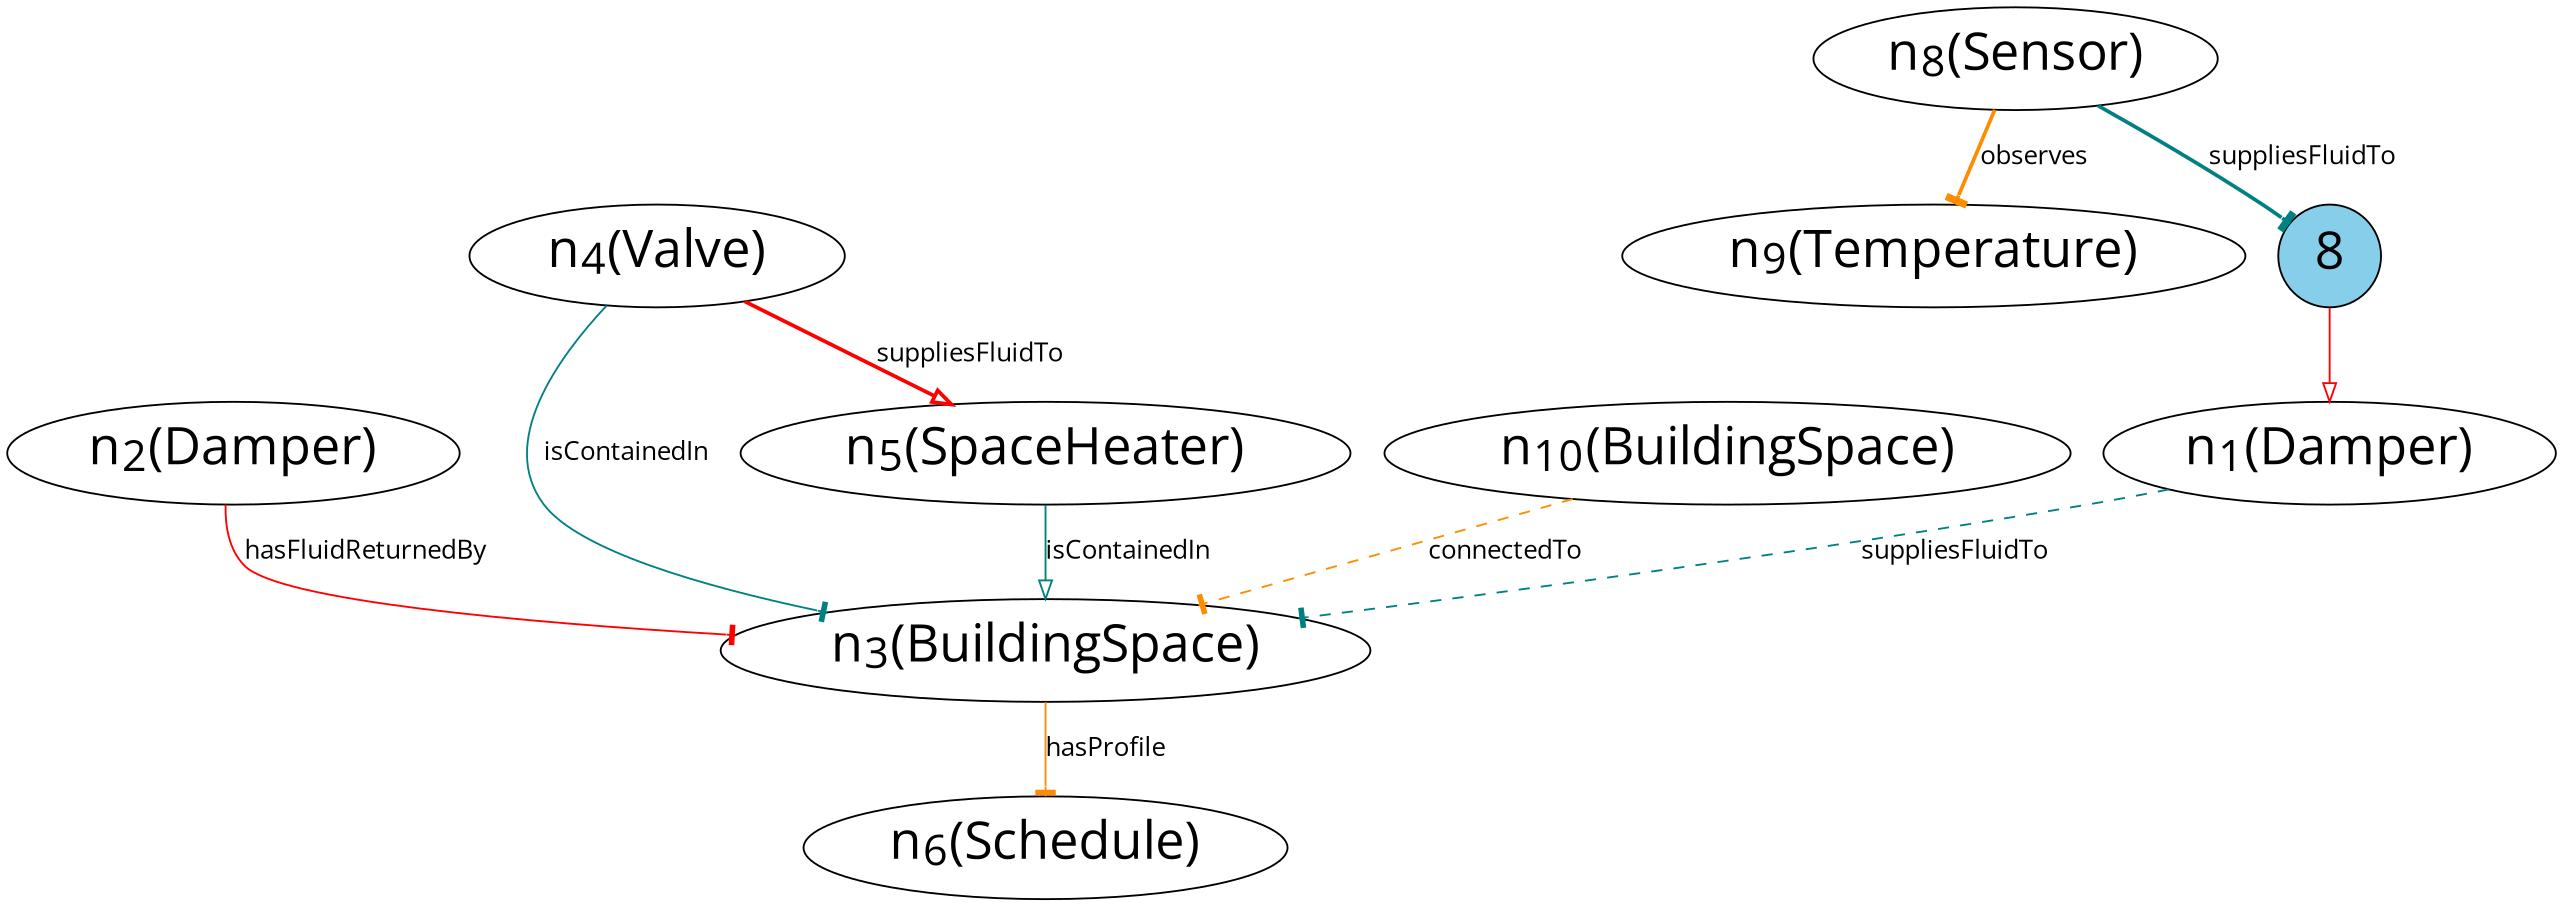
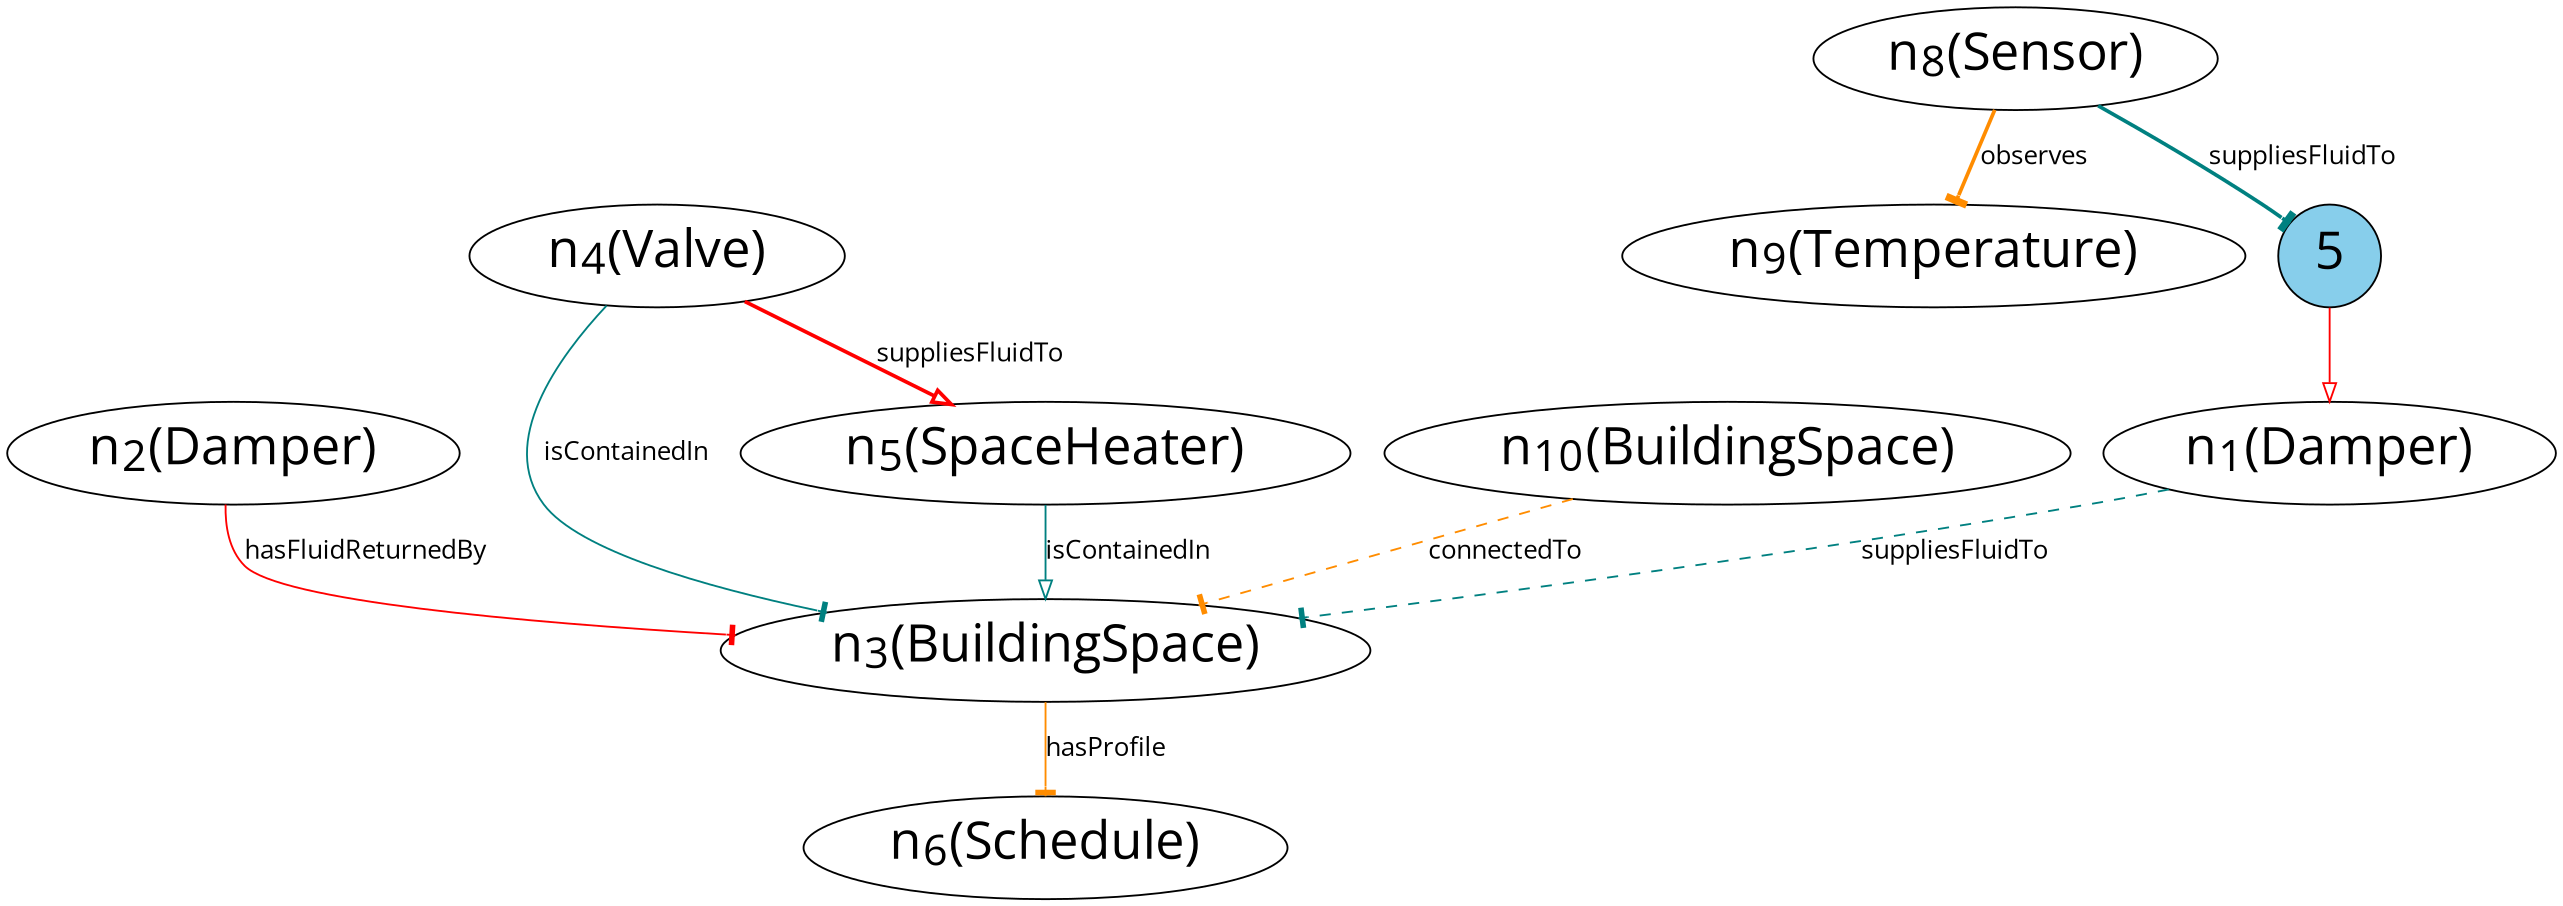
(2330, 256) -> (2330, 256)
